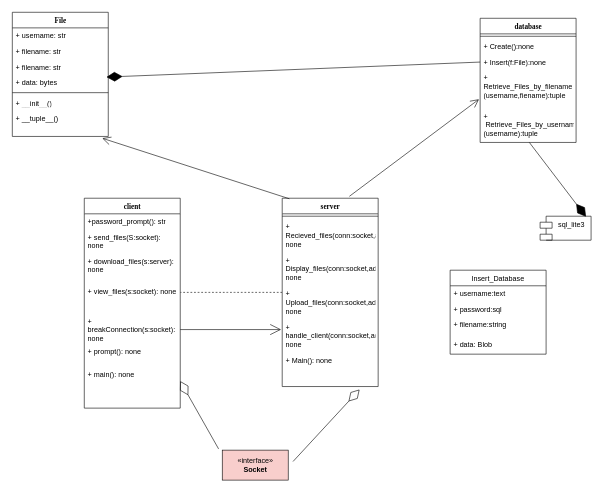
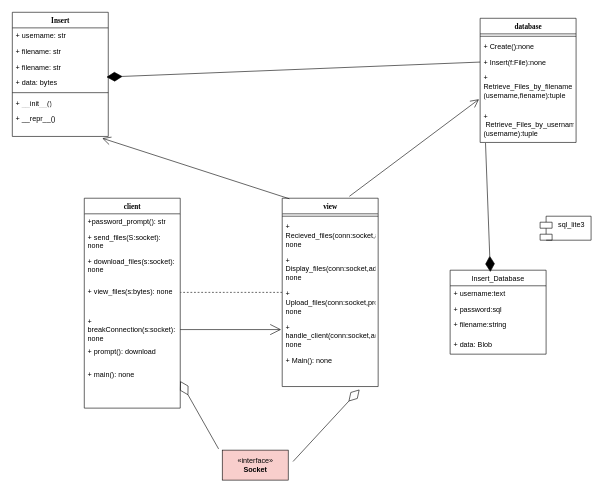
(61, 21) -> (61, 21)
(40, 119) -> (39, 119)
(553, 174) -> none
(331, 207) -> (331, 207)
none -> (490, 249)
(133, 266) -> (133, 266)
(133, 296) -> (133, 296)
(331, 299) -> (331, 299)
(117, 352) -> (124, 352)
